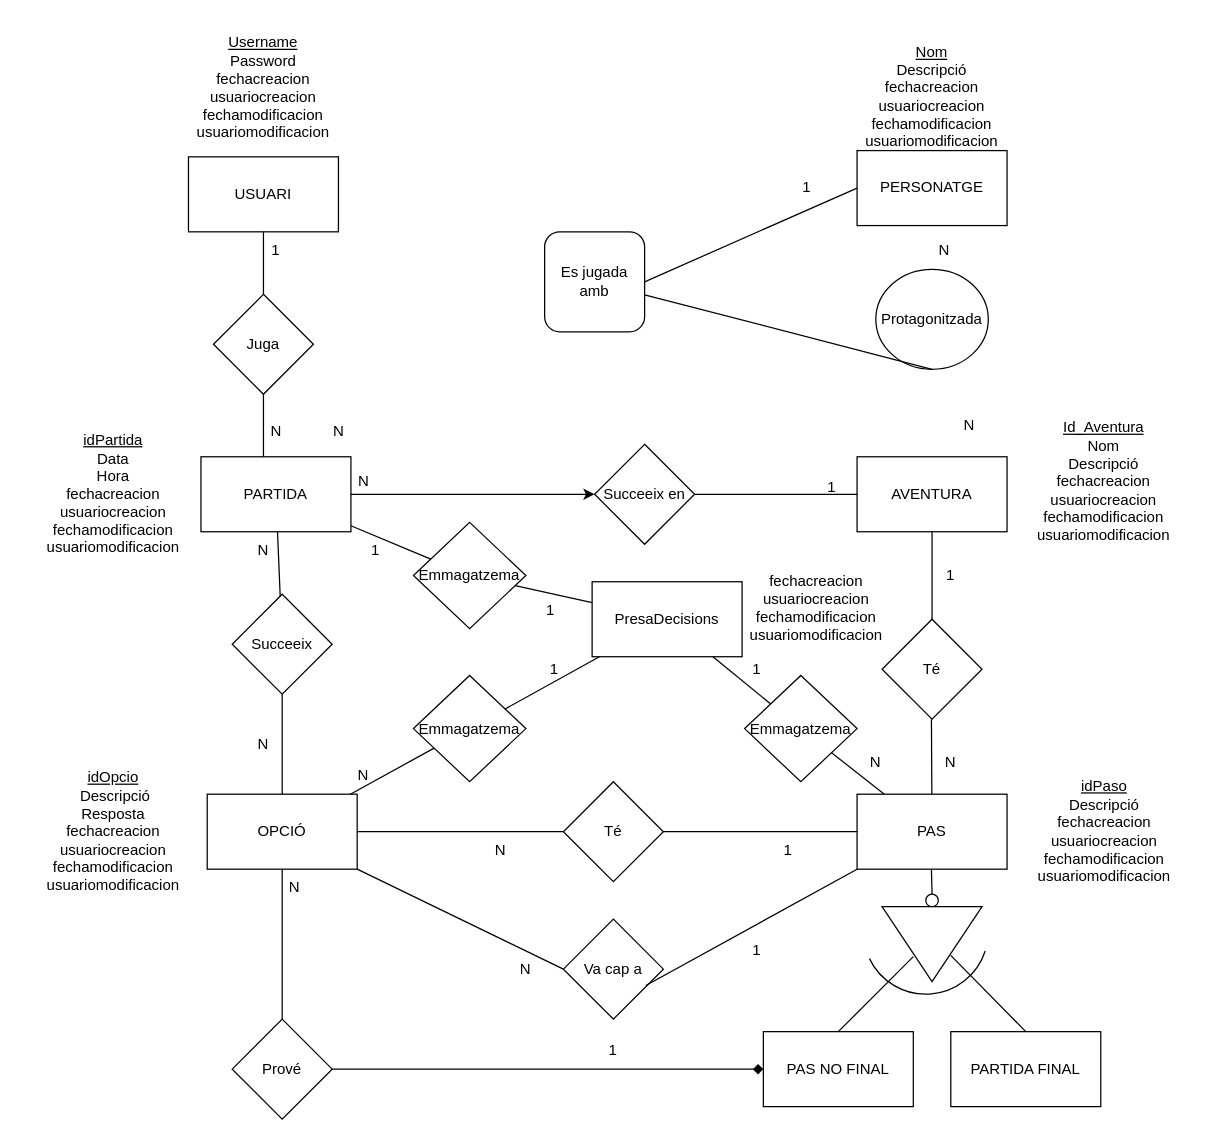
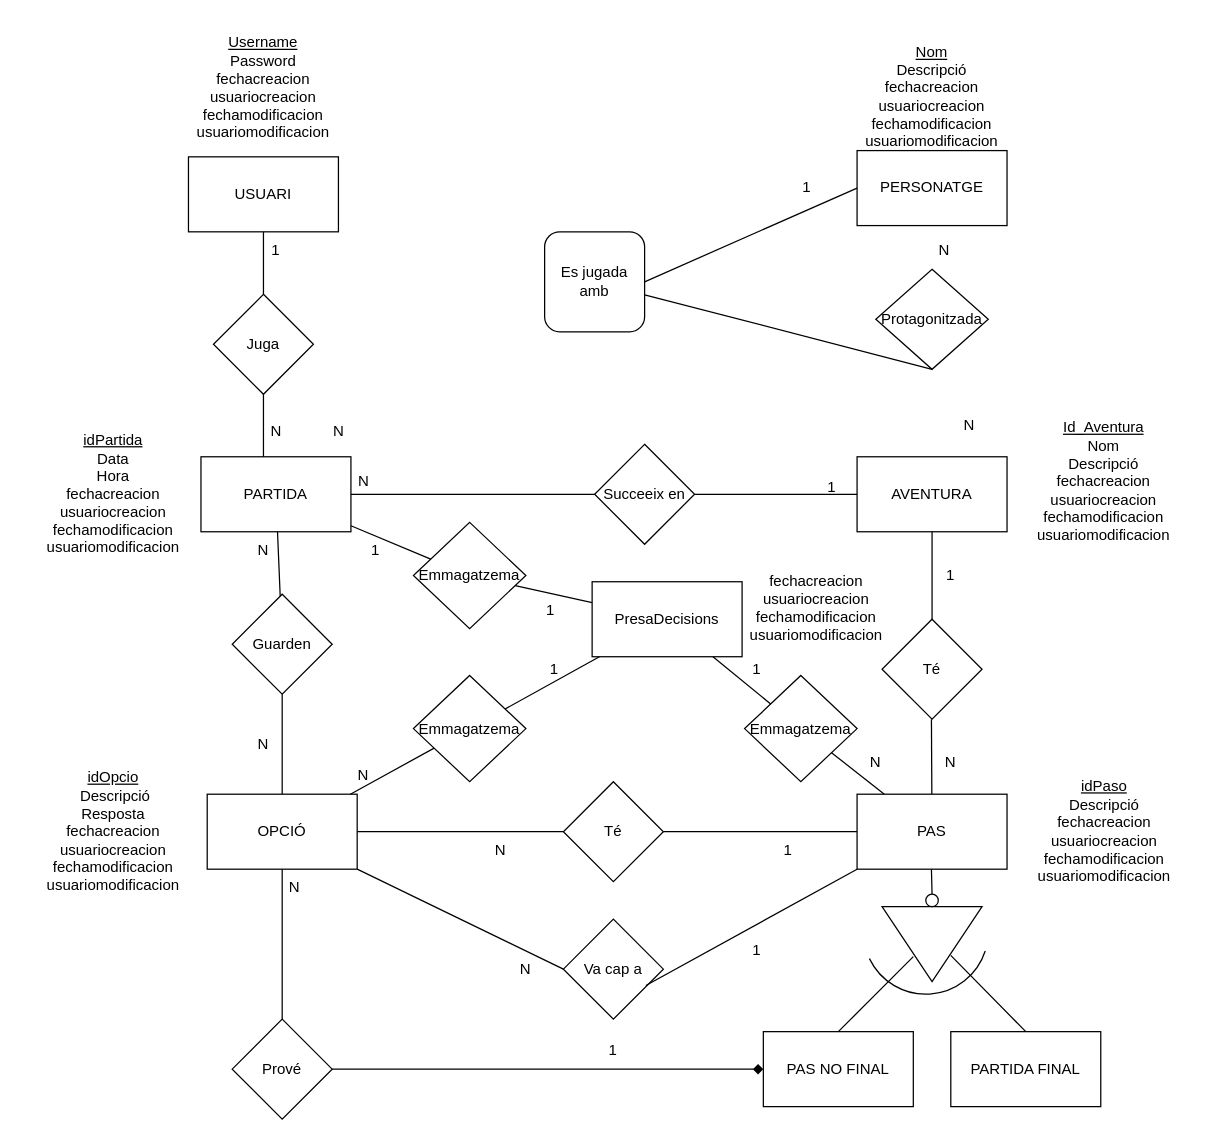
(932, 319) -> (932, 319)
(584, 494) -> (588, 494)
(282, 644) -> (282, 644)
